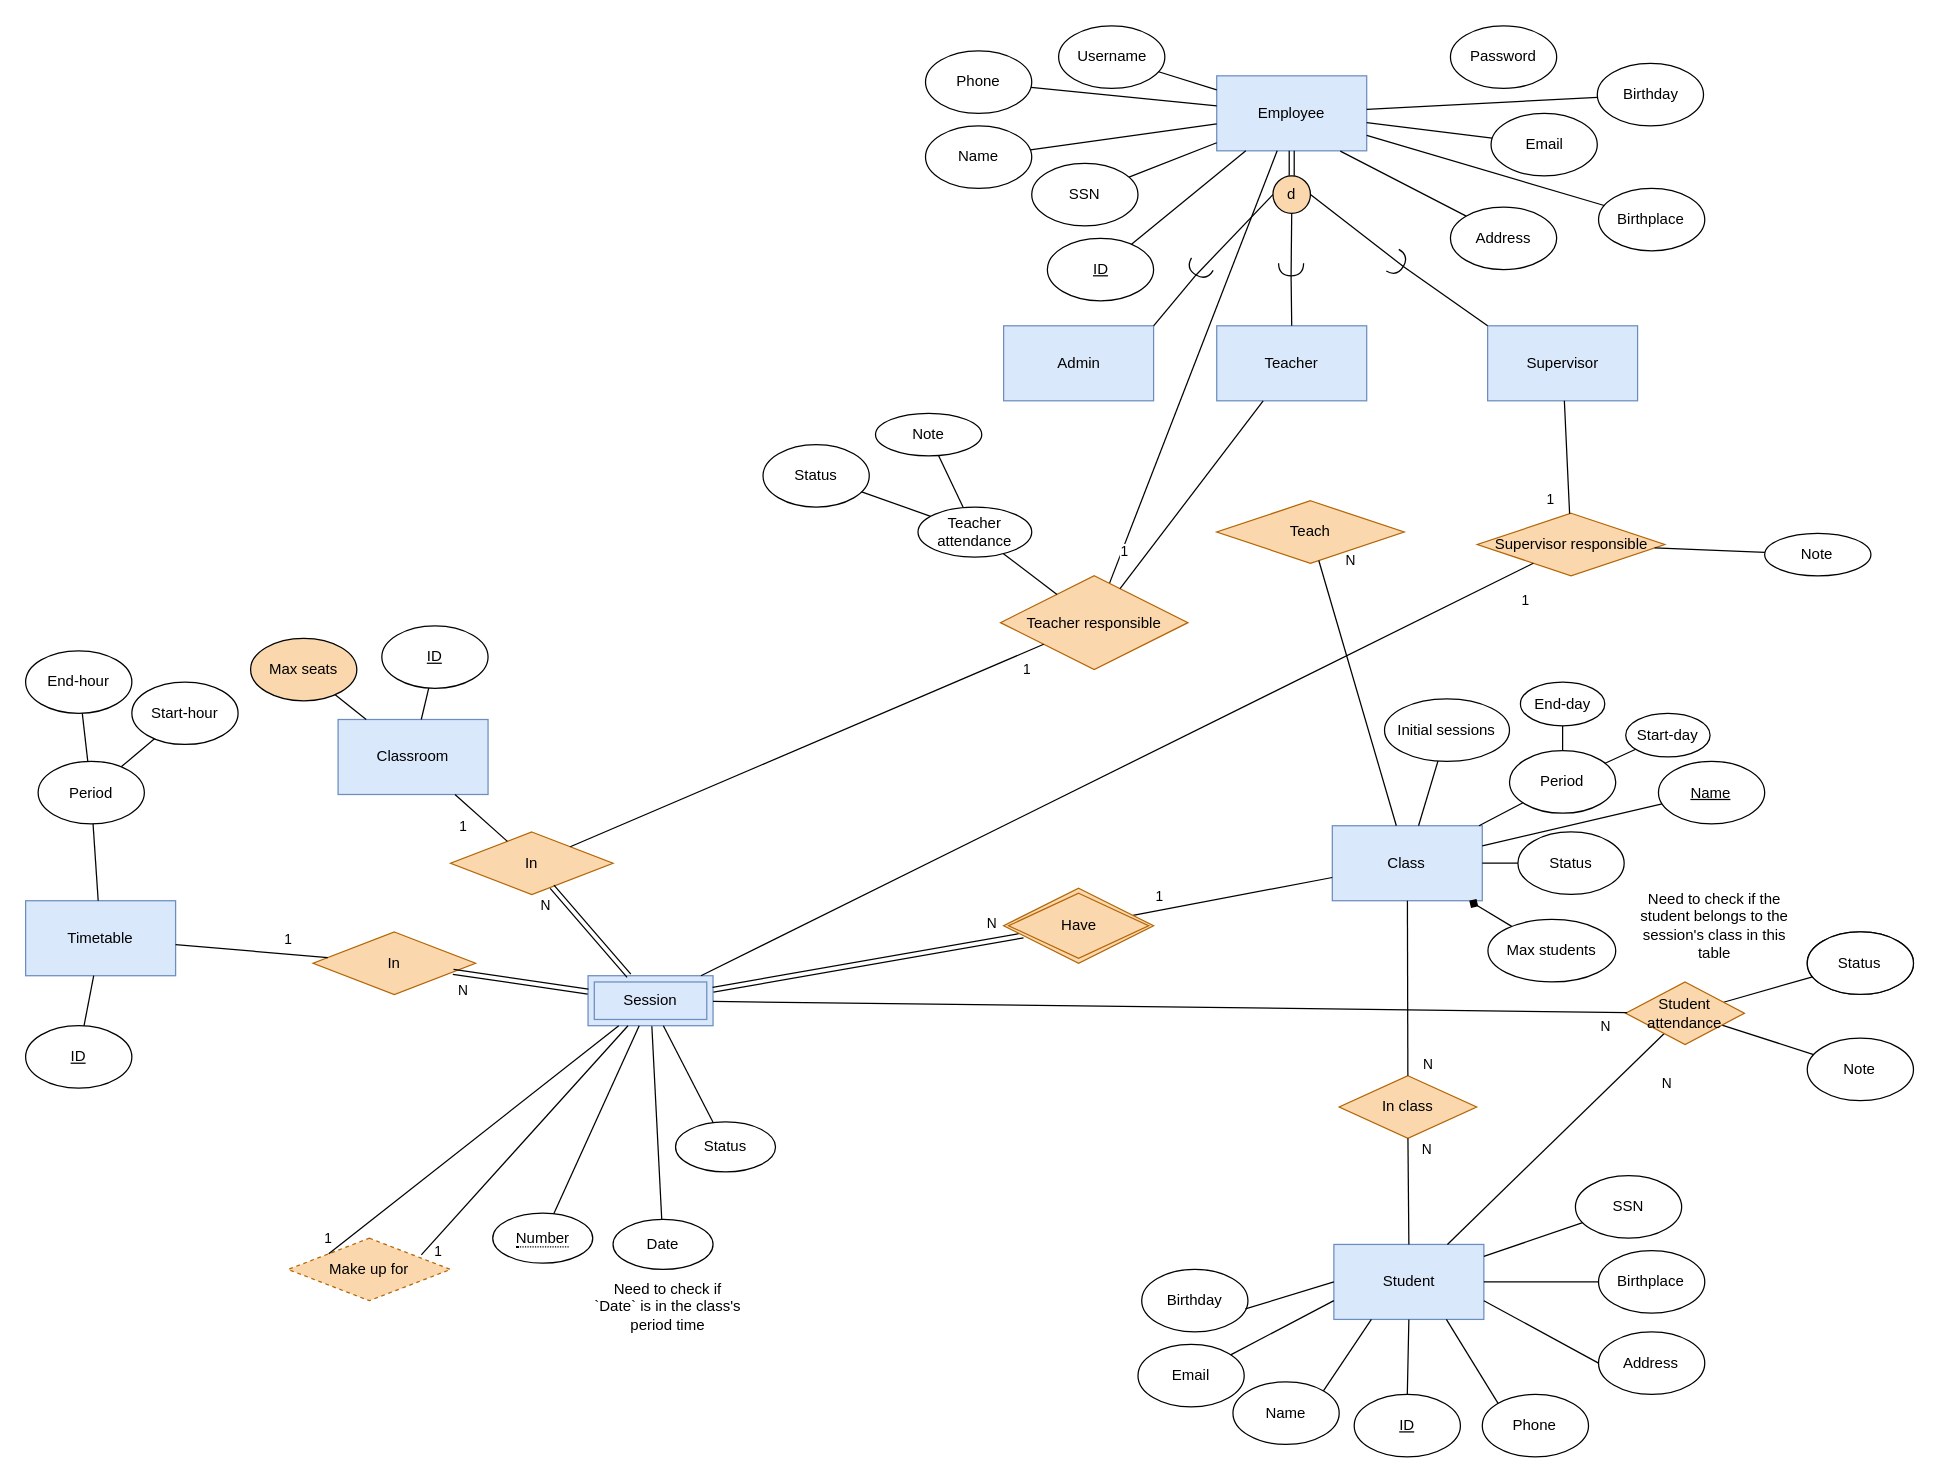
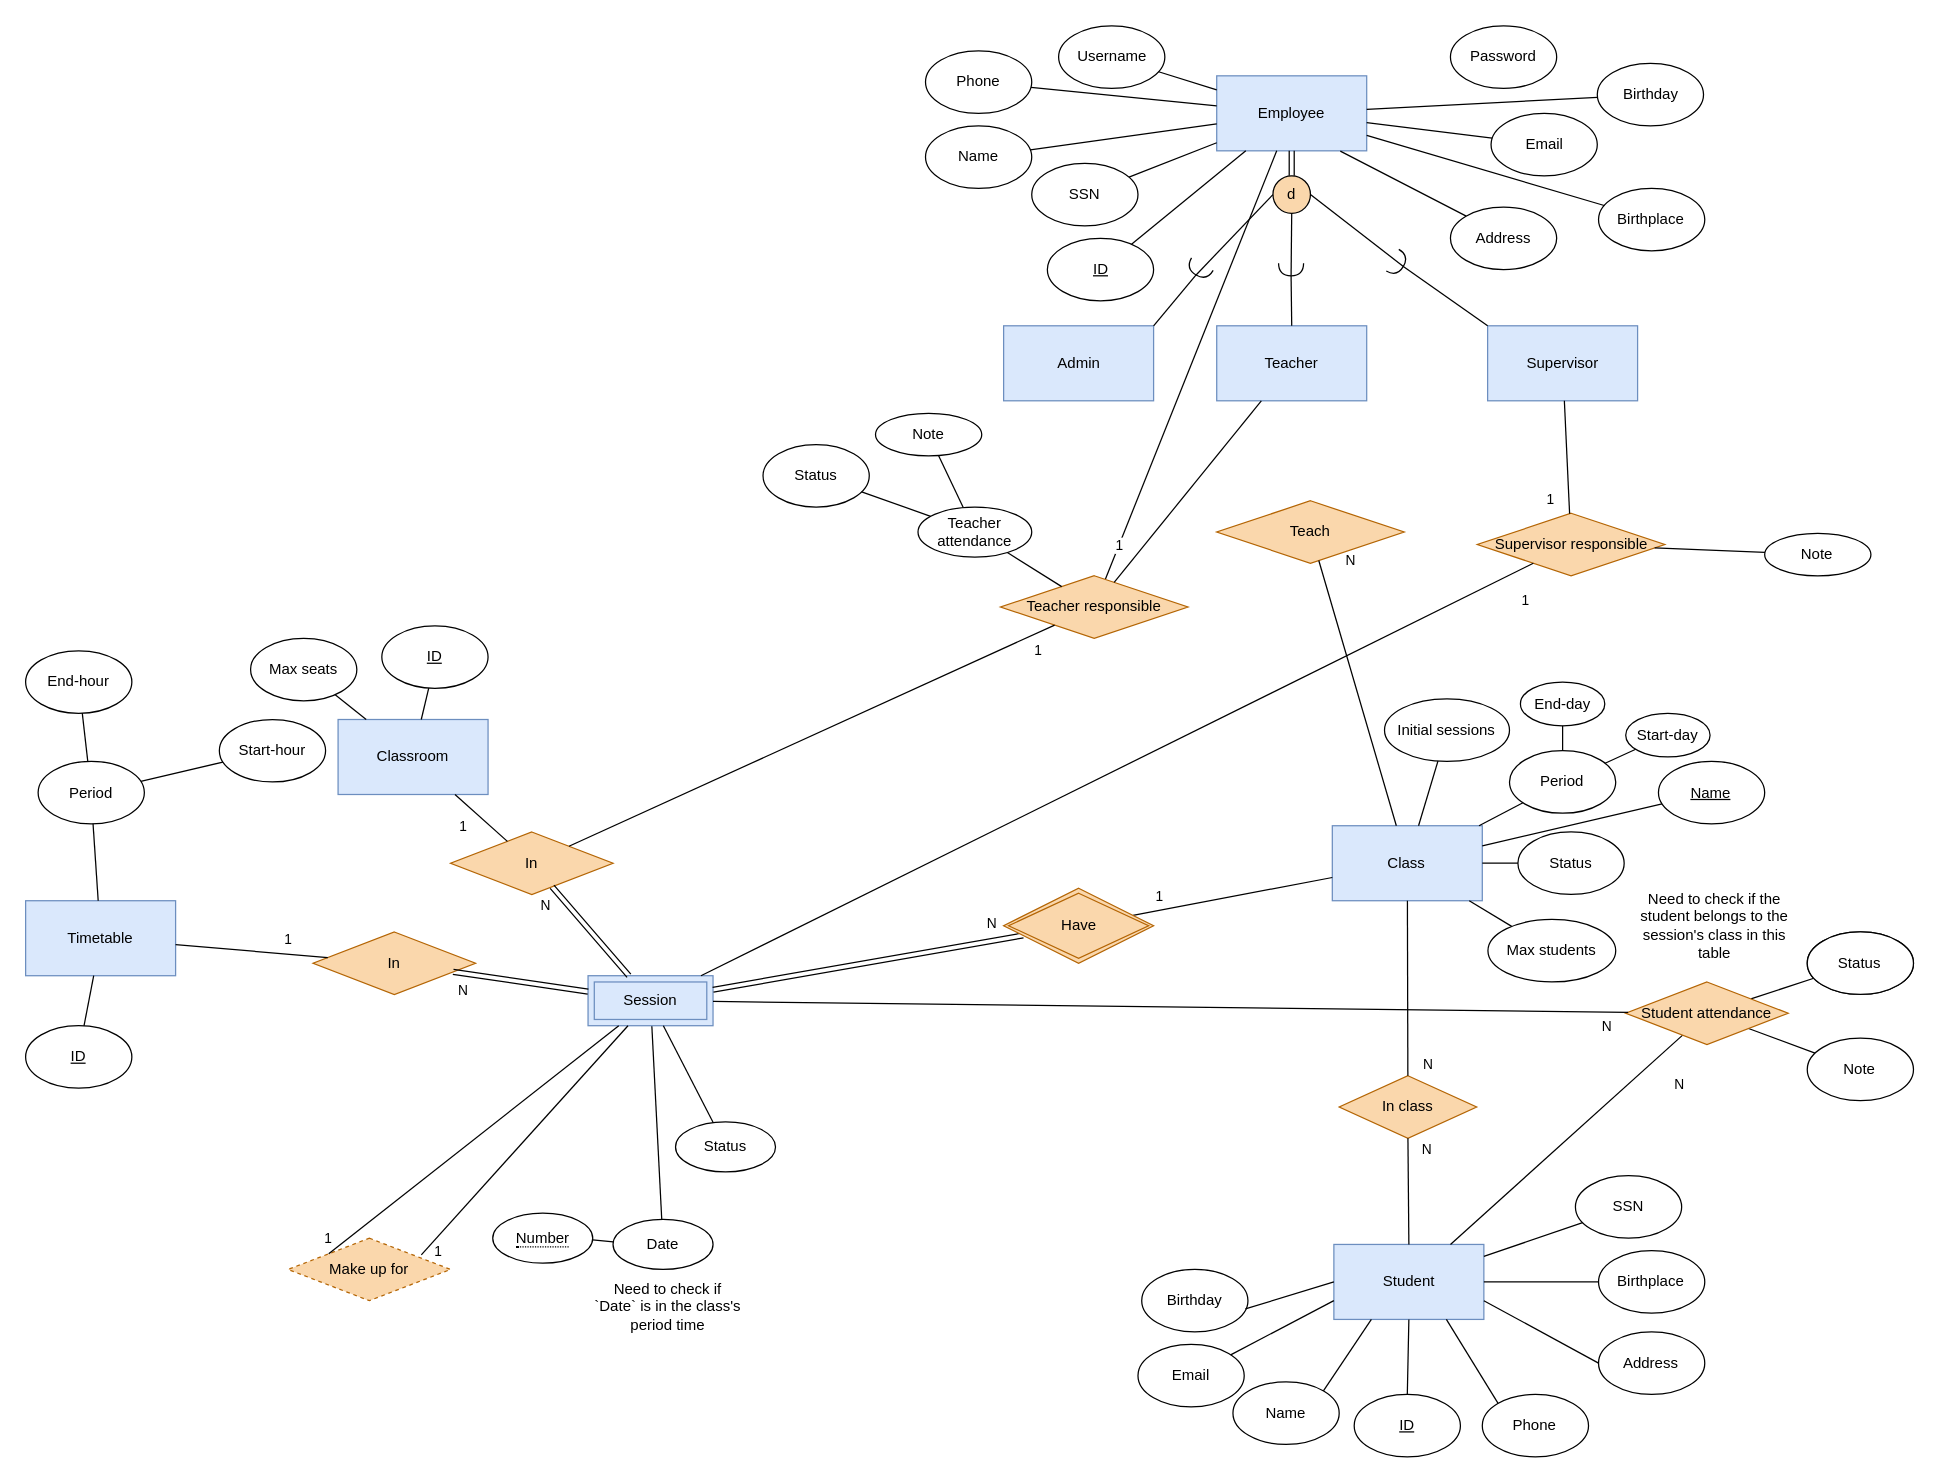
(1094, 623) -> (1094, 607)
(304, 669) -> (304, 669)
(185, 713) -> (273, 751)
(1479, 906) -> (1475, 904)
(1685, 1013) -> (1707, 1013)
(597, 1120) -> (603, 1241)
